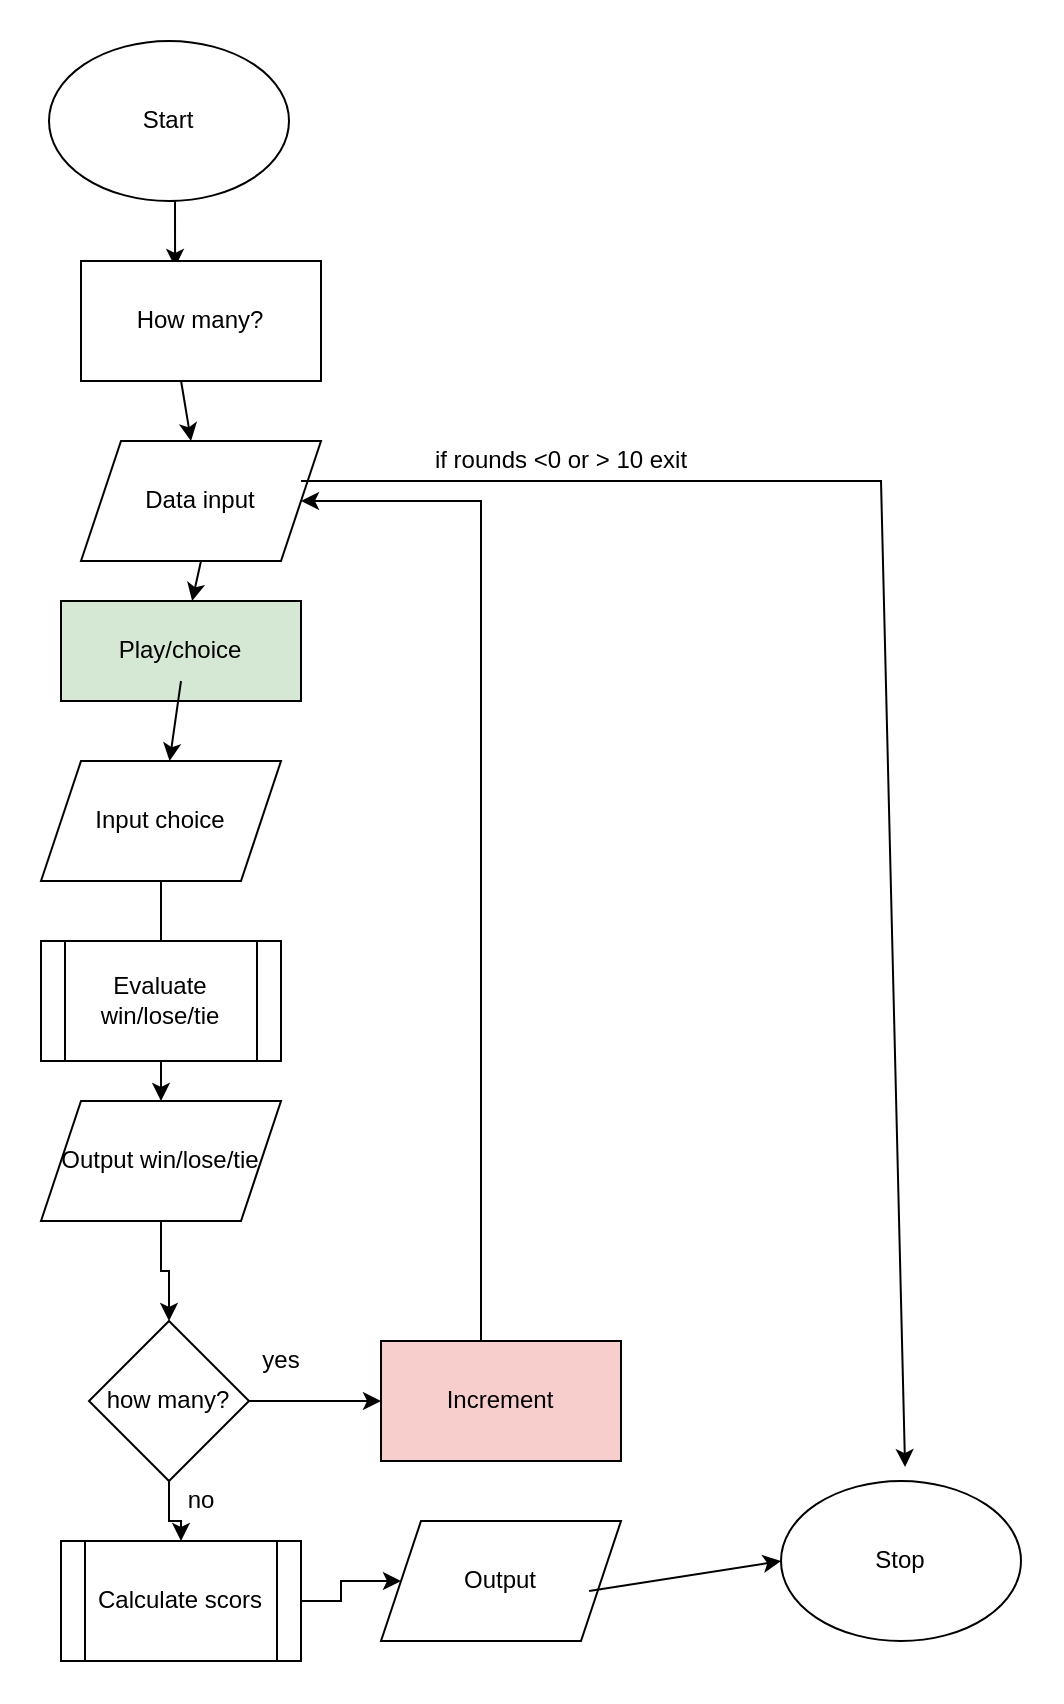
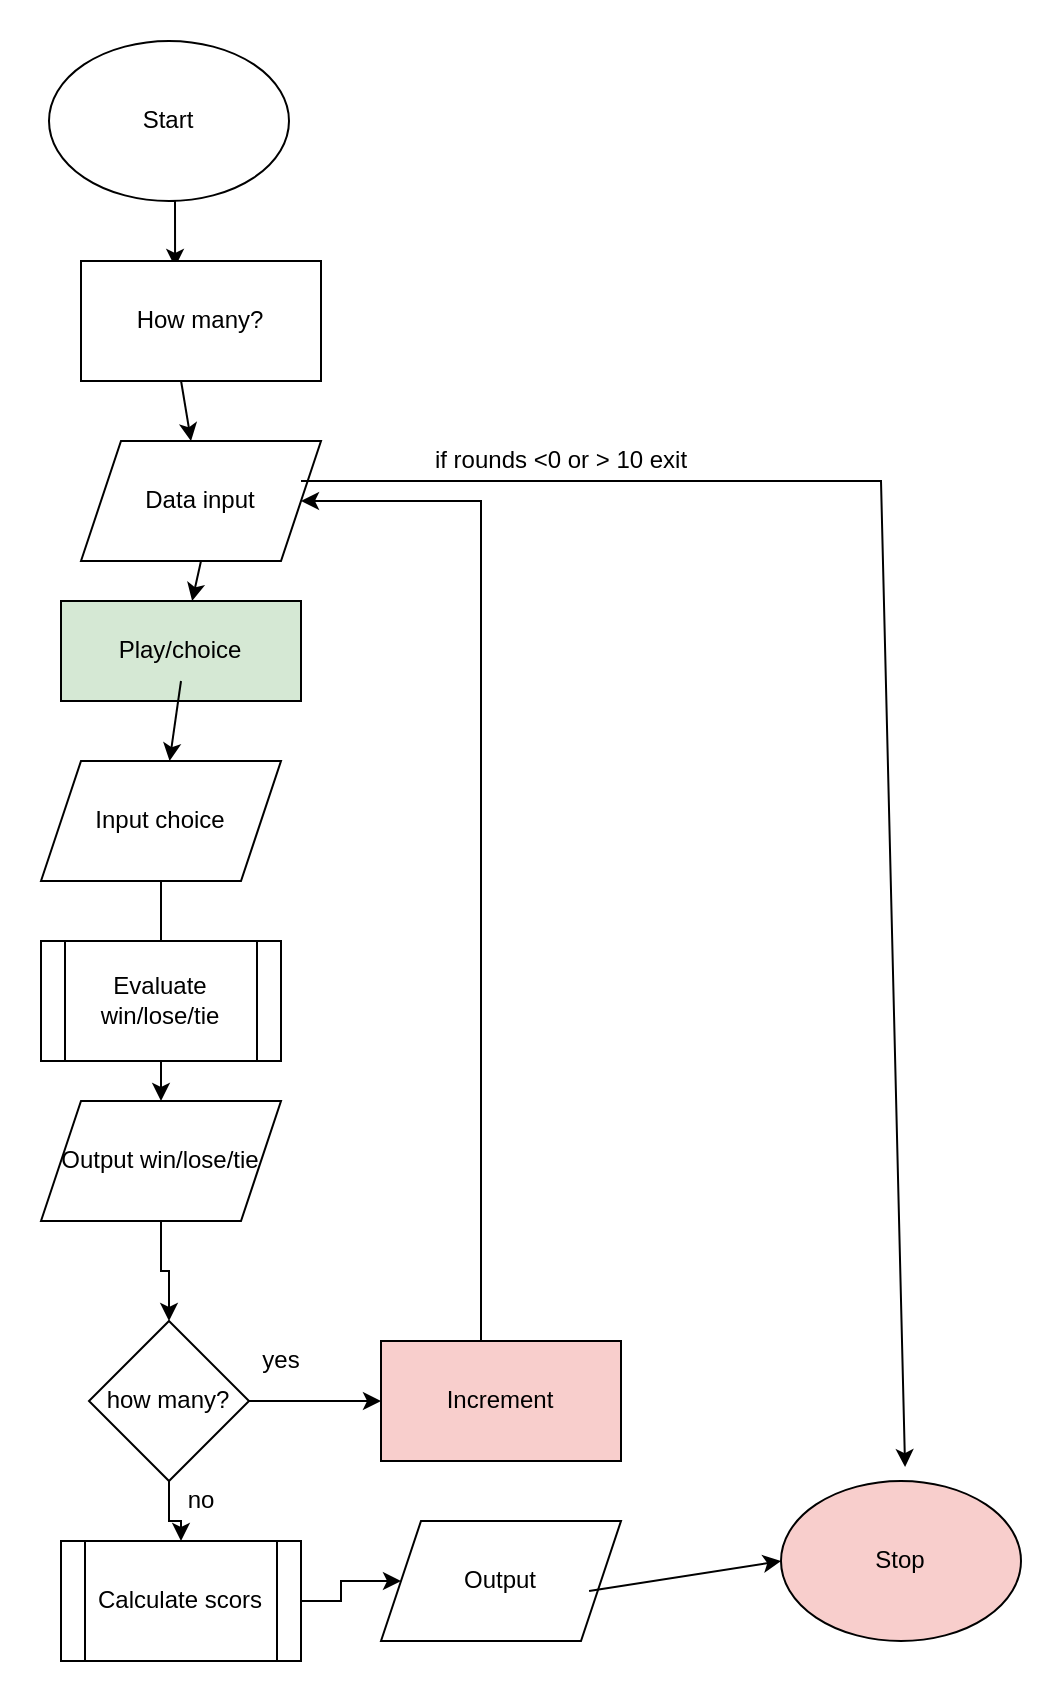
(901, 1561) -> (901, 1561)
